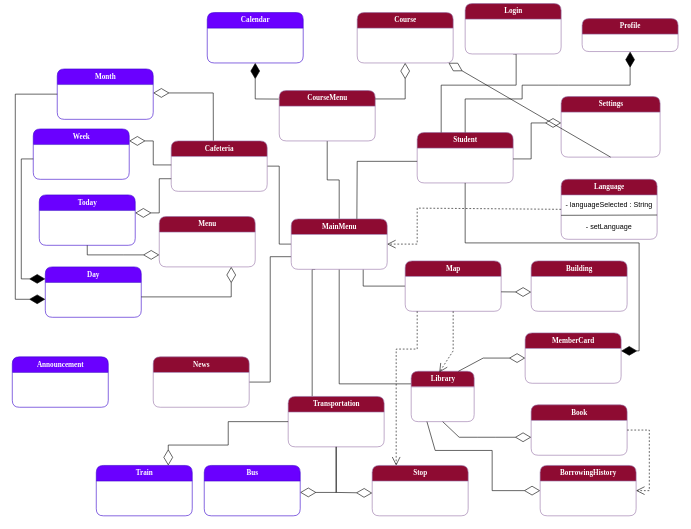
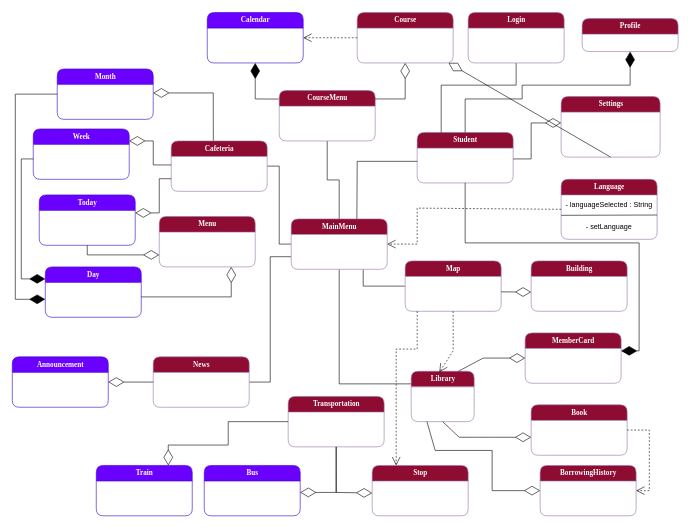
(513, 29) -> (516, 38)
none -> (331, 38)
(312, 331) -> none
none -> (139, 382)
